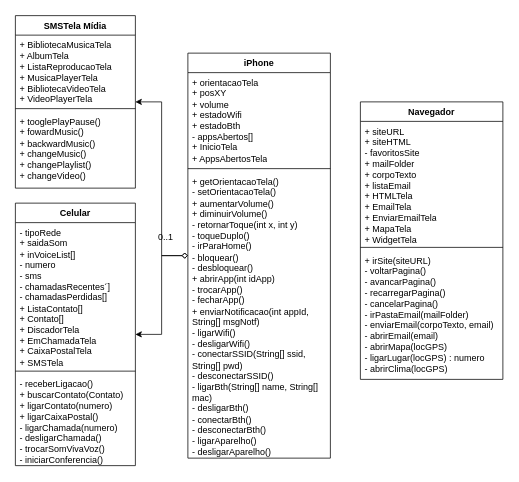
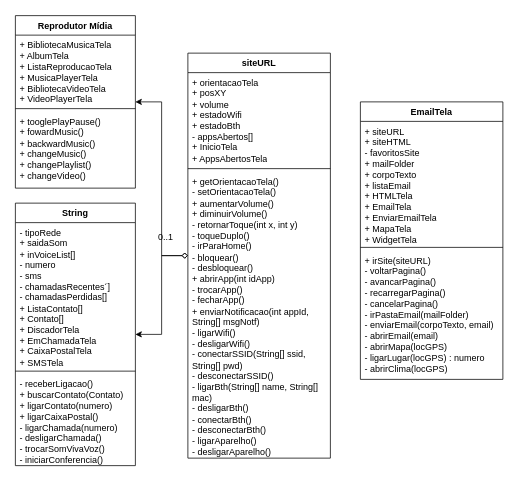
(75, 26) -> (75, 26)
(259, 64) -> (259, 64)
(432, 112) -> (432, 112)
(75, 214) -> (75, 214)
